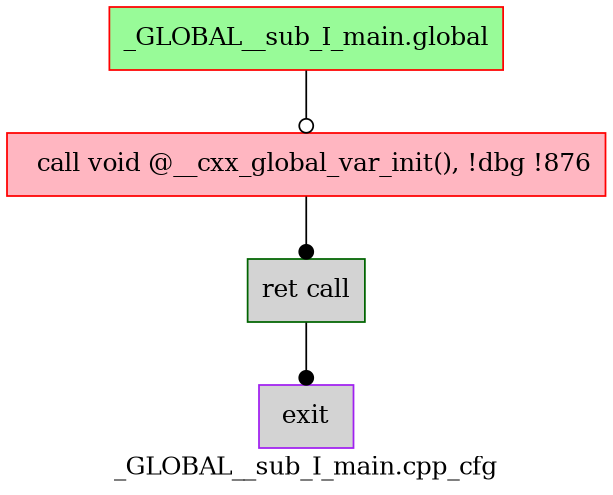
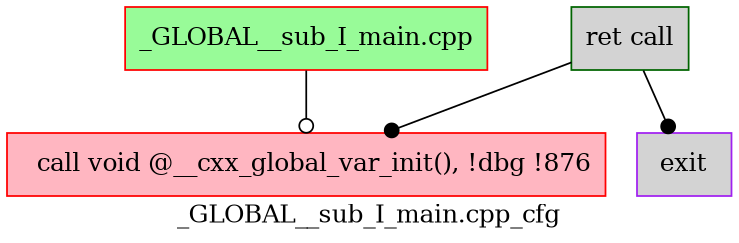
(306, 38) -> (306, 38)
(306, 221) -> (485, 95)
